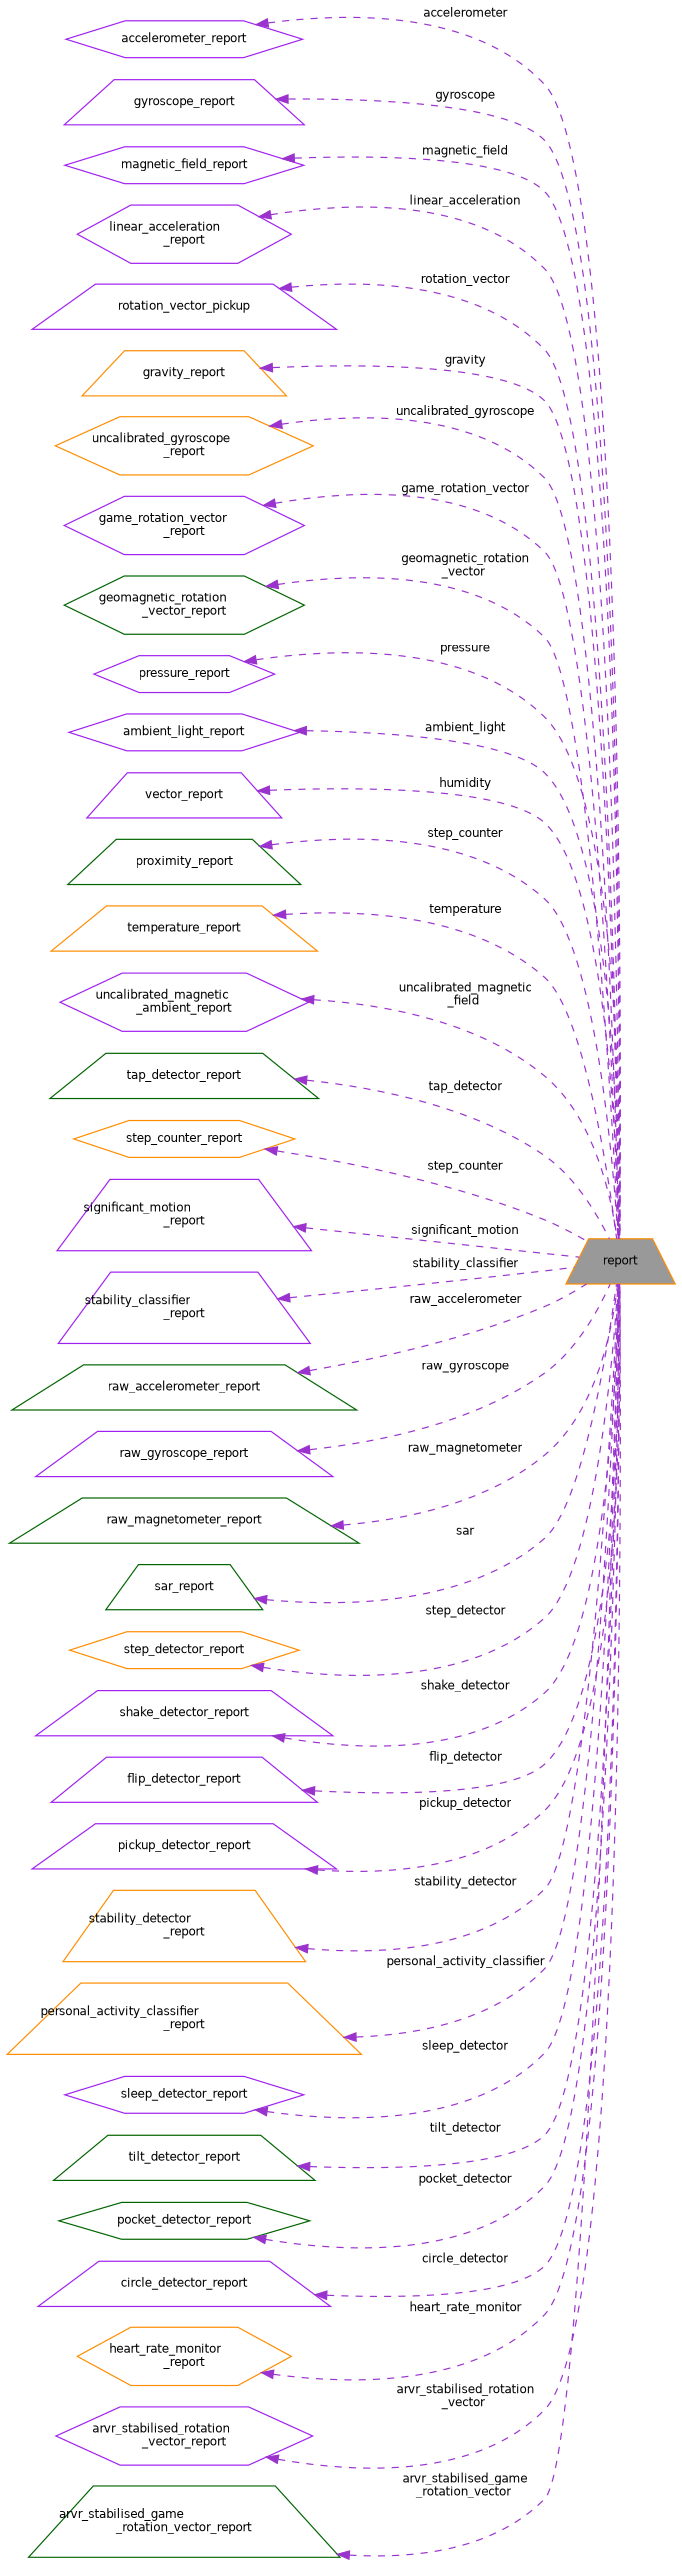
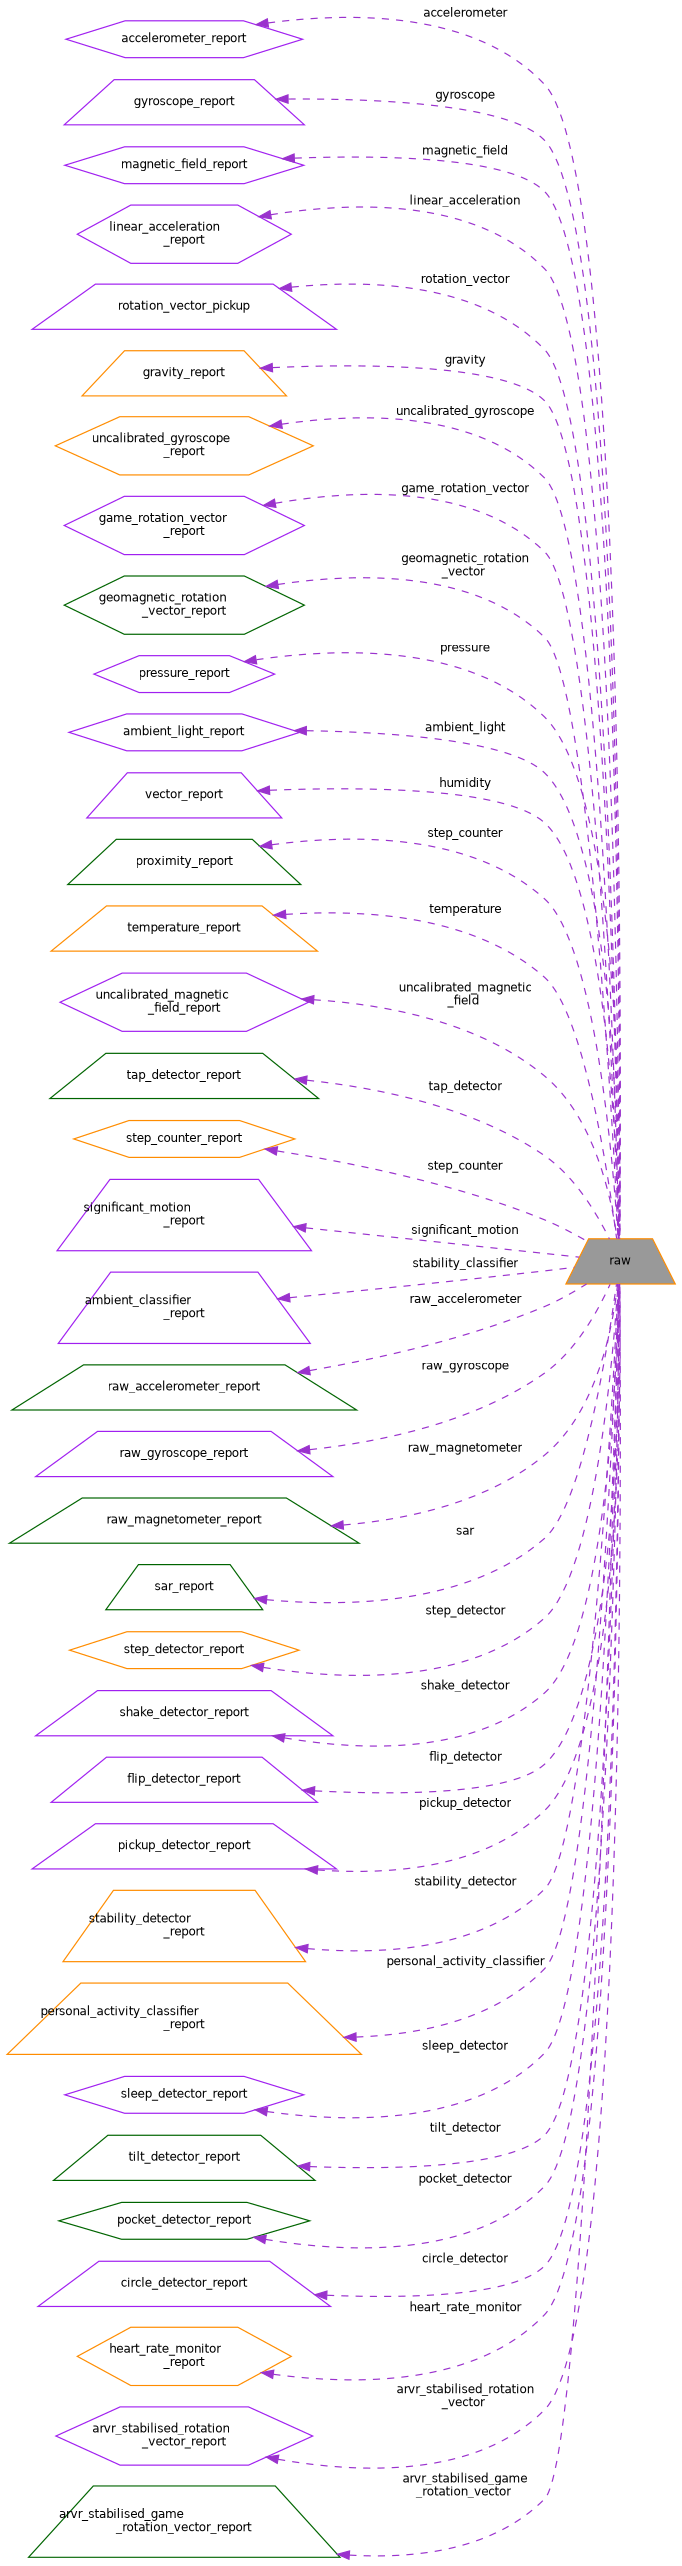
(184, 1002) -> (184, 1002)
(621, 1261) -> (621, 1261)
(184, 1308) -> (184, 1308)
